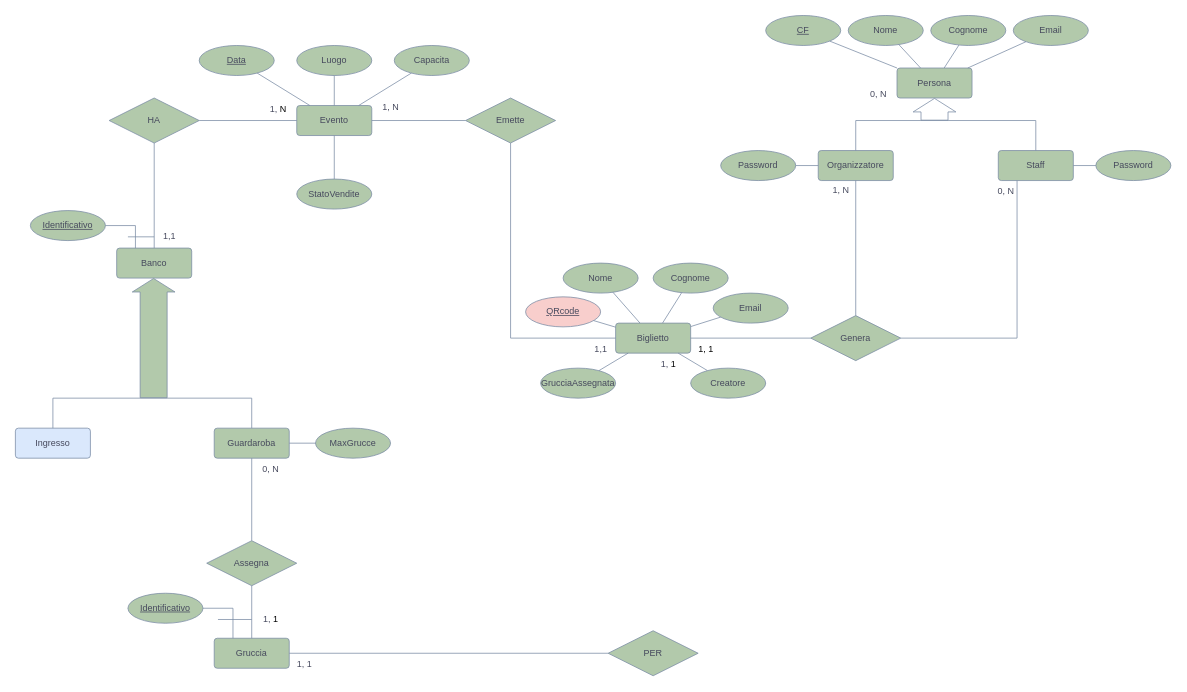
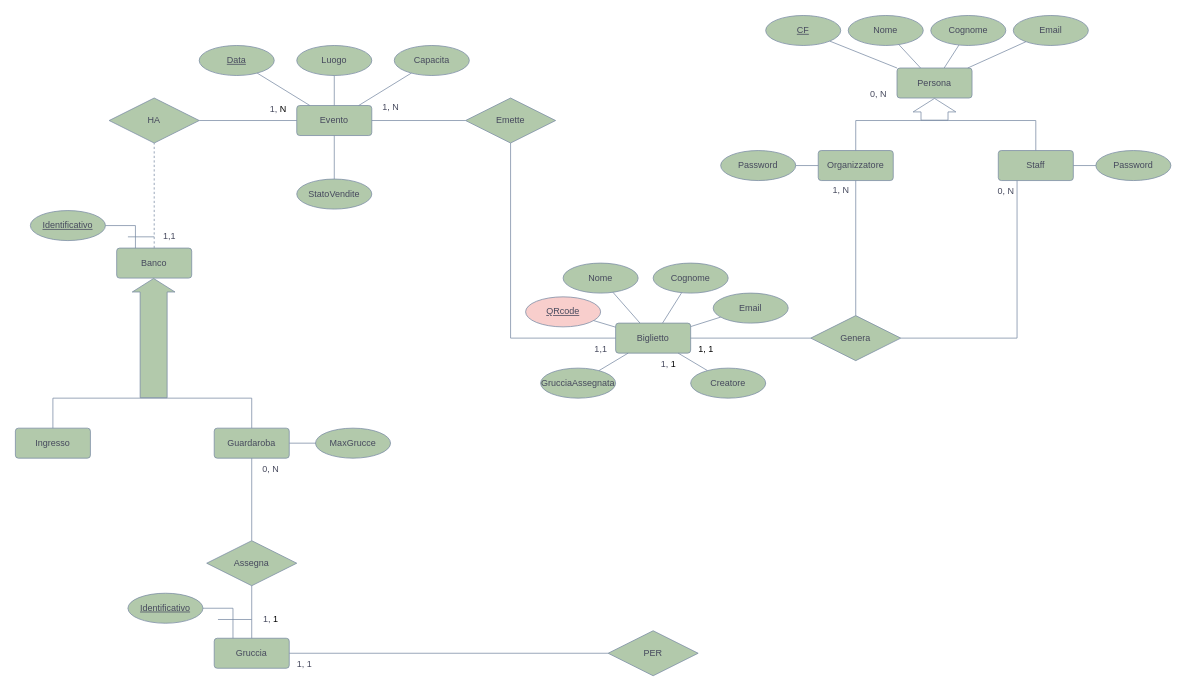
(154, 195) -> (154, 195)
(53, 443) -> (53, 443)
